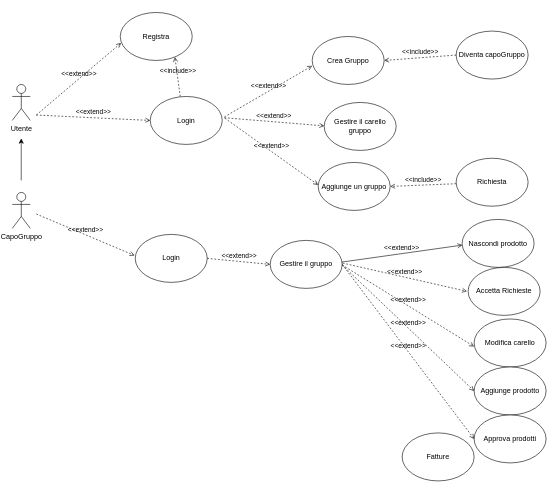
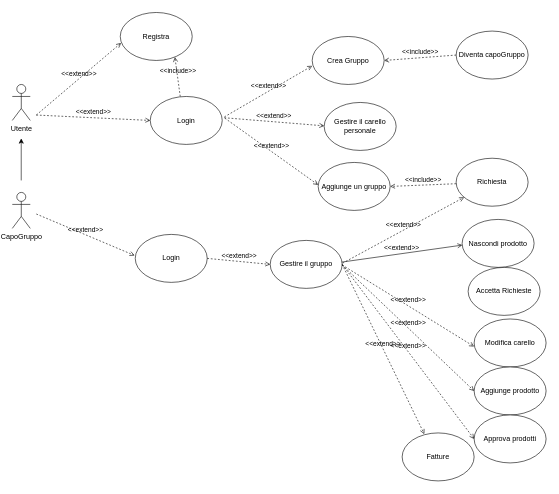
(360, 126) -> (360, 126)
(408, 278) -> (408, 228)
none -> (385, 352)
